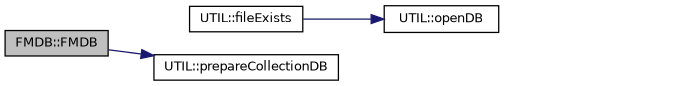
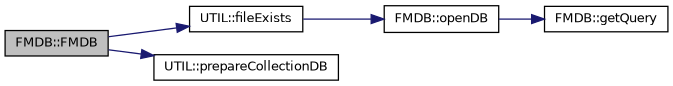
(441, 19) -> (441, 19)
none -> (606, 19)
none -> (142, 32)
